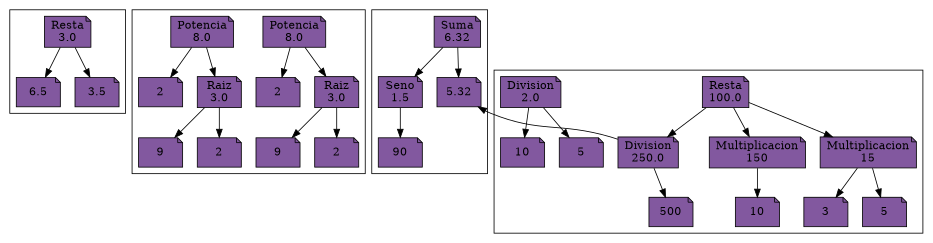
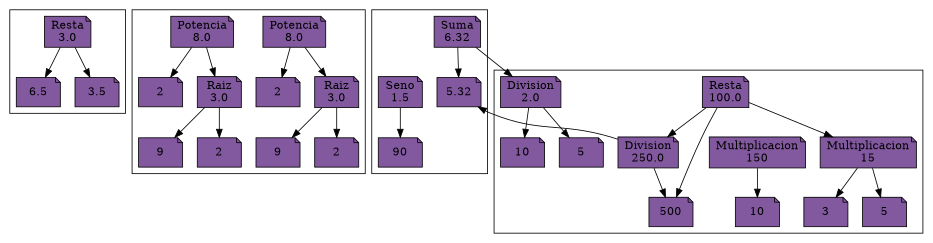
(432, 59) -> (493, 61)
(739, 119) -> (697, 148)
